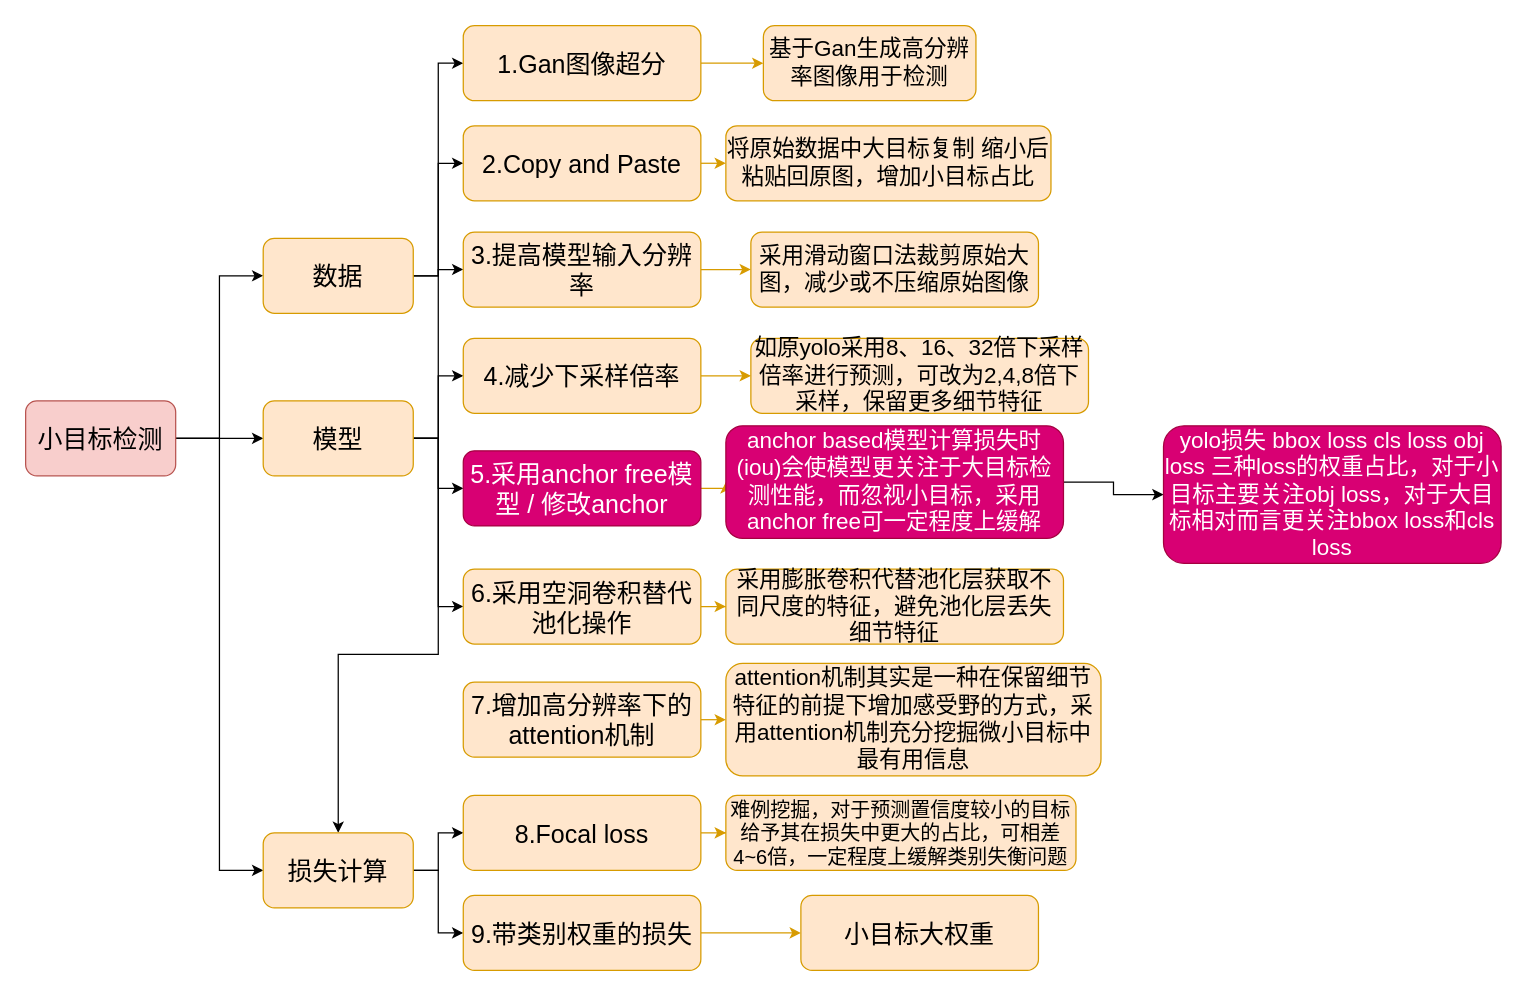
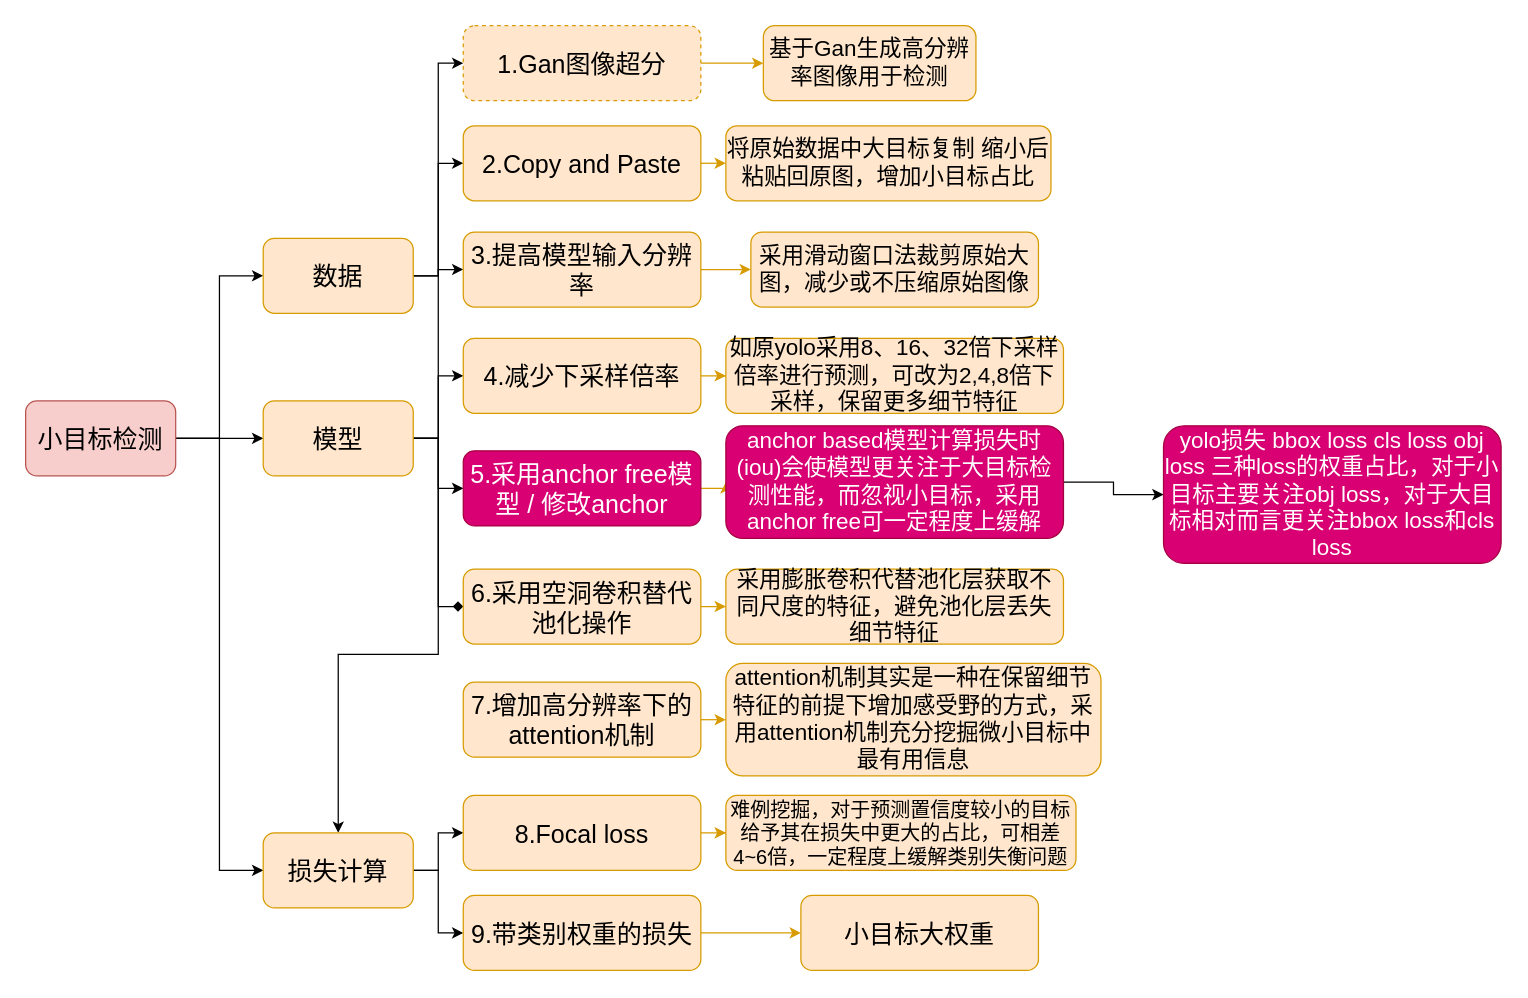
(582, 63) -> (582, 63)
(919, 376) -> (894, 376)
(453, 606) -> (452, 606)
